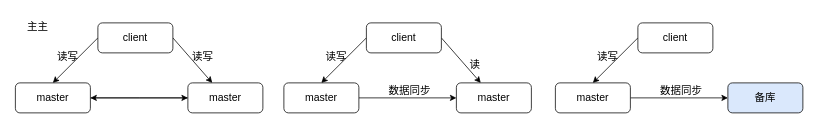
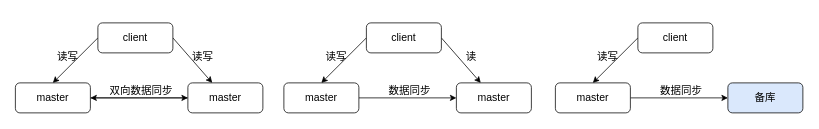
(38, 27) -> none
(475, 64) -> (471, 57)
none -> (141, 90)
